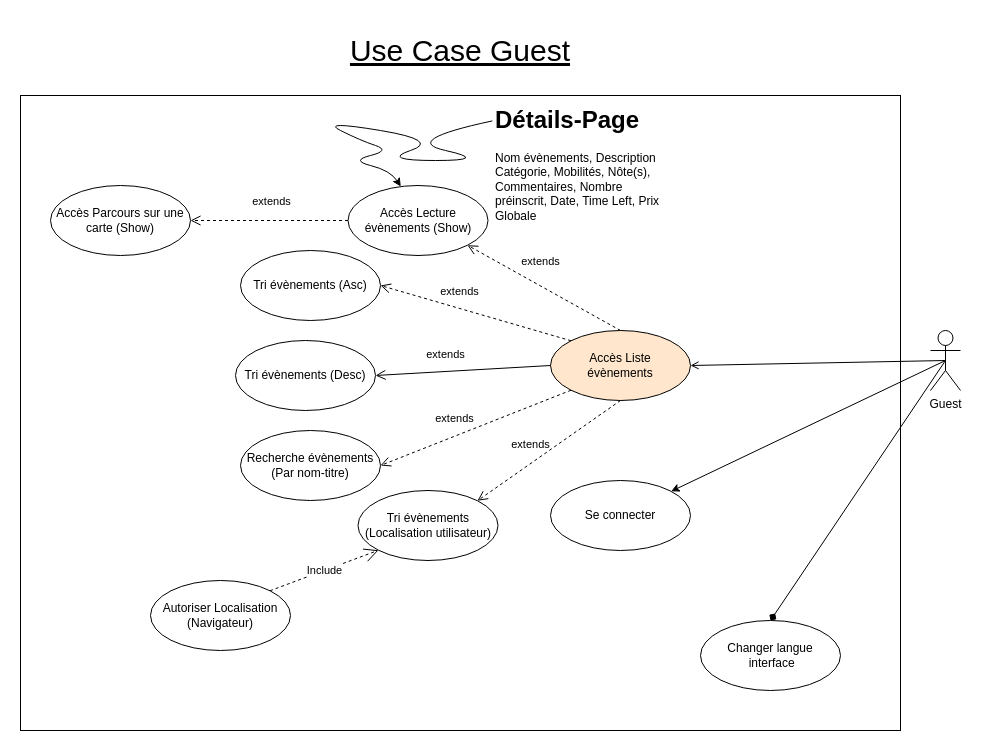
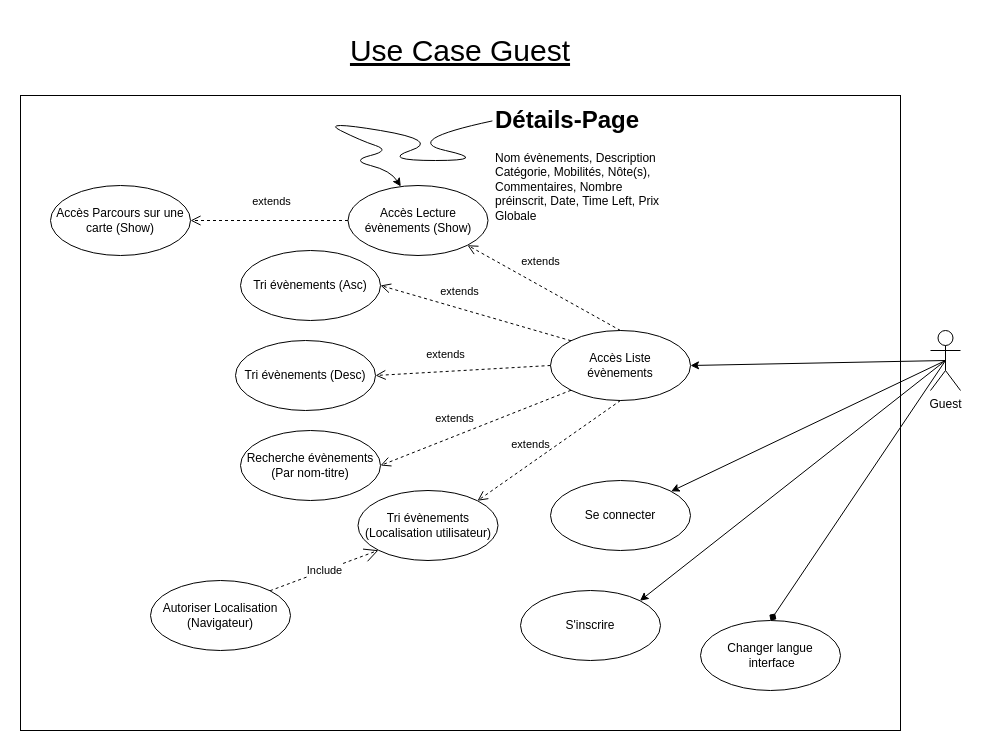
(697, 365) -> (699, 365)
(621, 366) -> (621, 366)
(463, 371) -> (463, 371)
none -> (792, 481)
none -> (591, 626)
